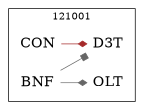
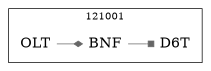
(38, 44) -> none
(108, 44) -> (175, 44)
(69, 83) -> (65, 44)
